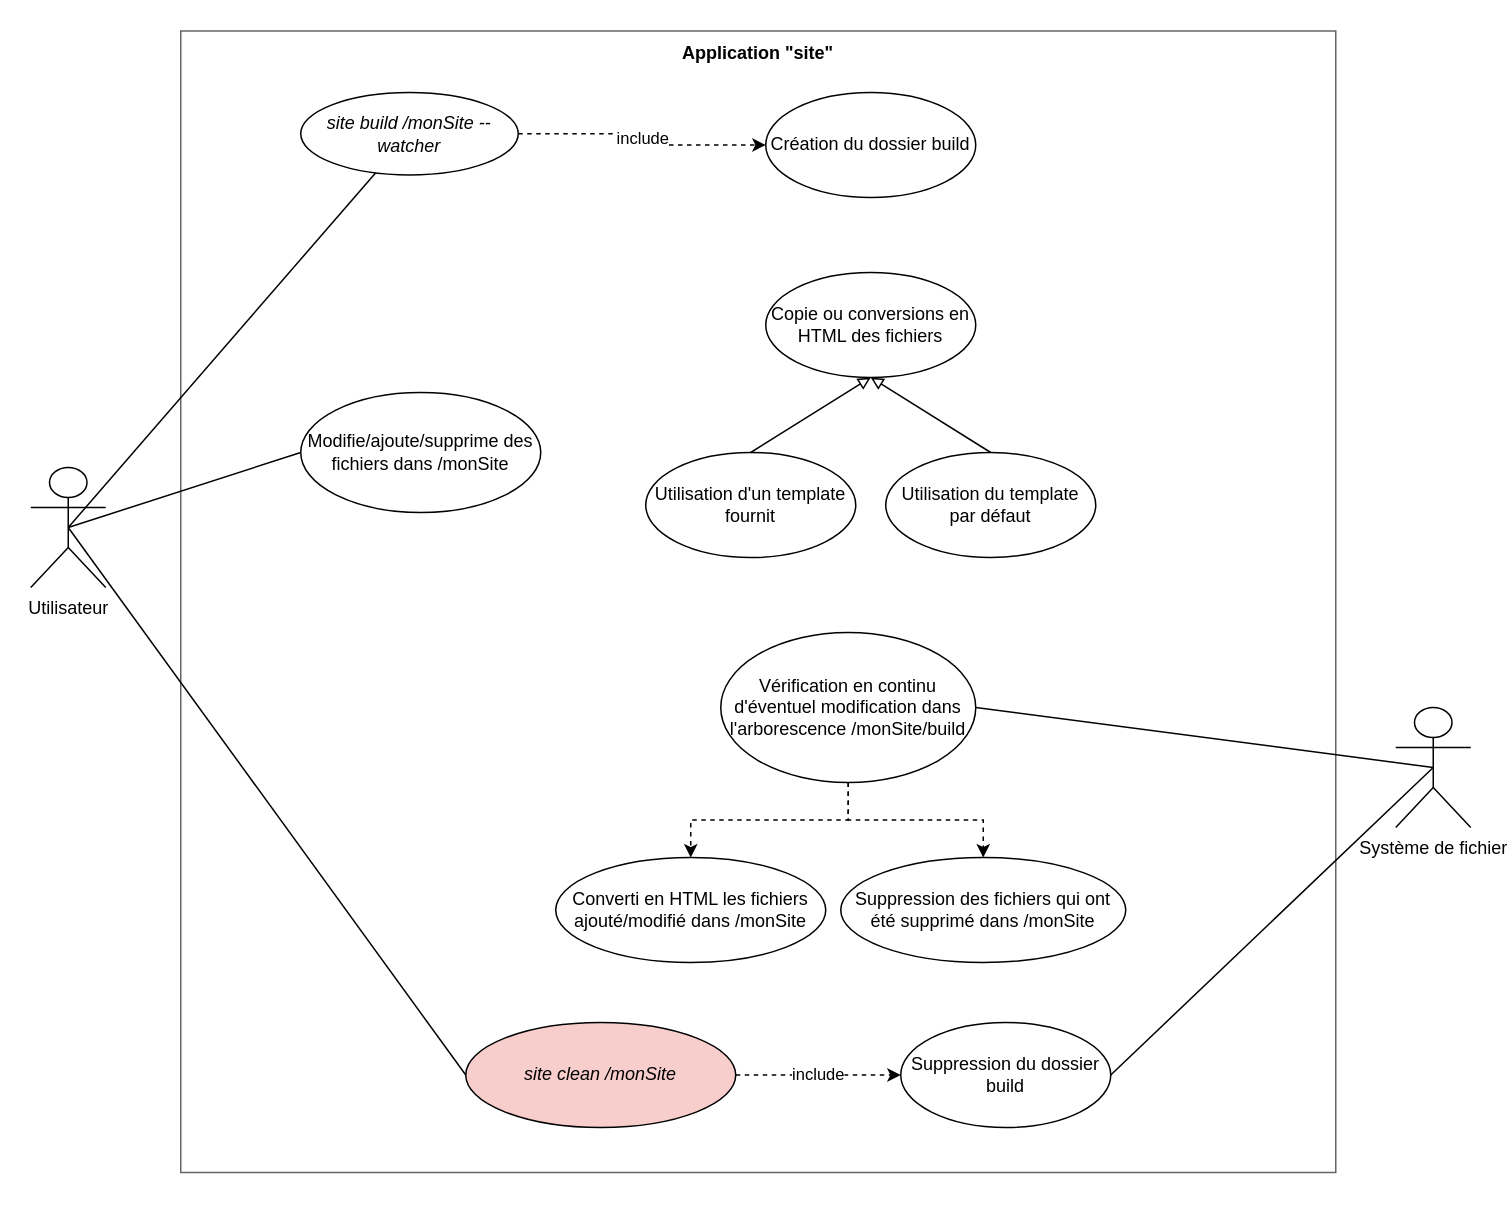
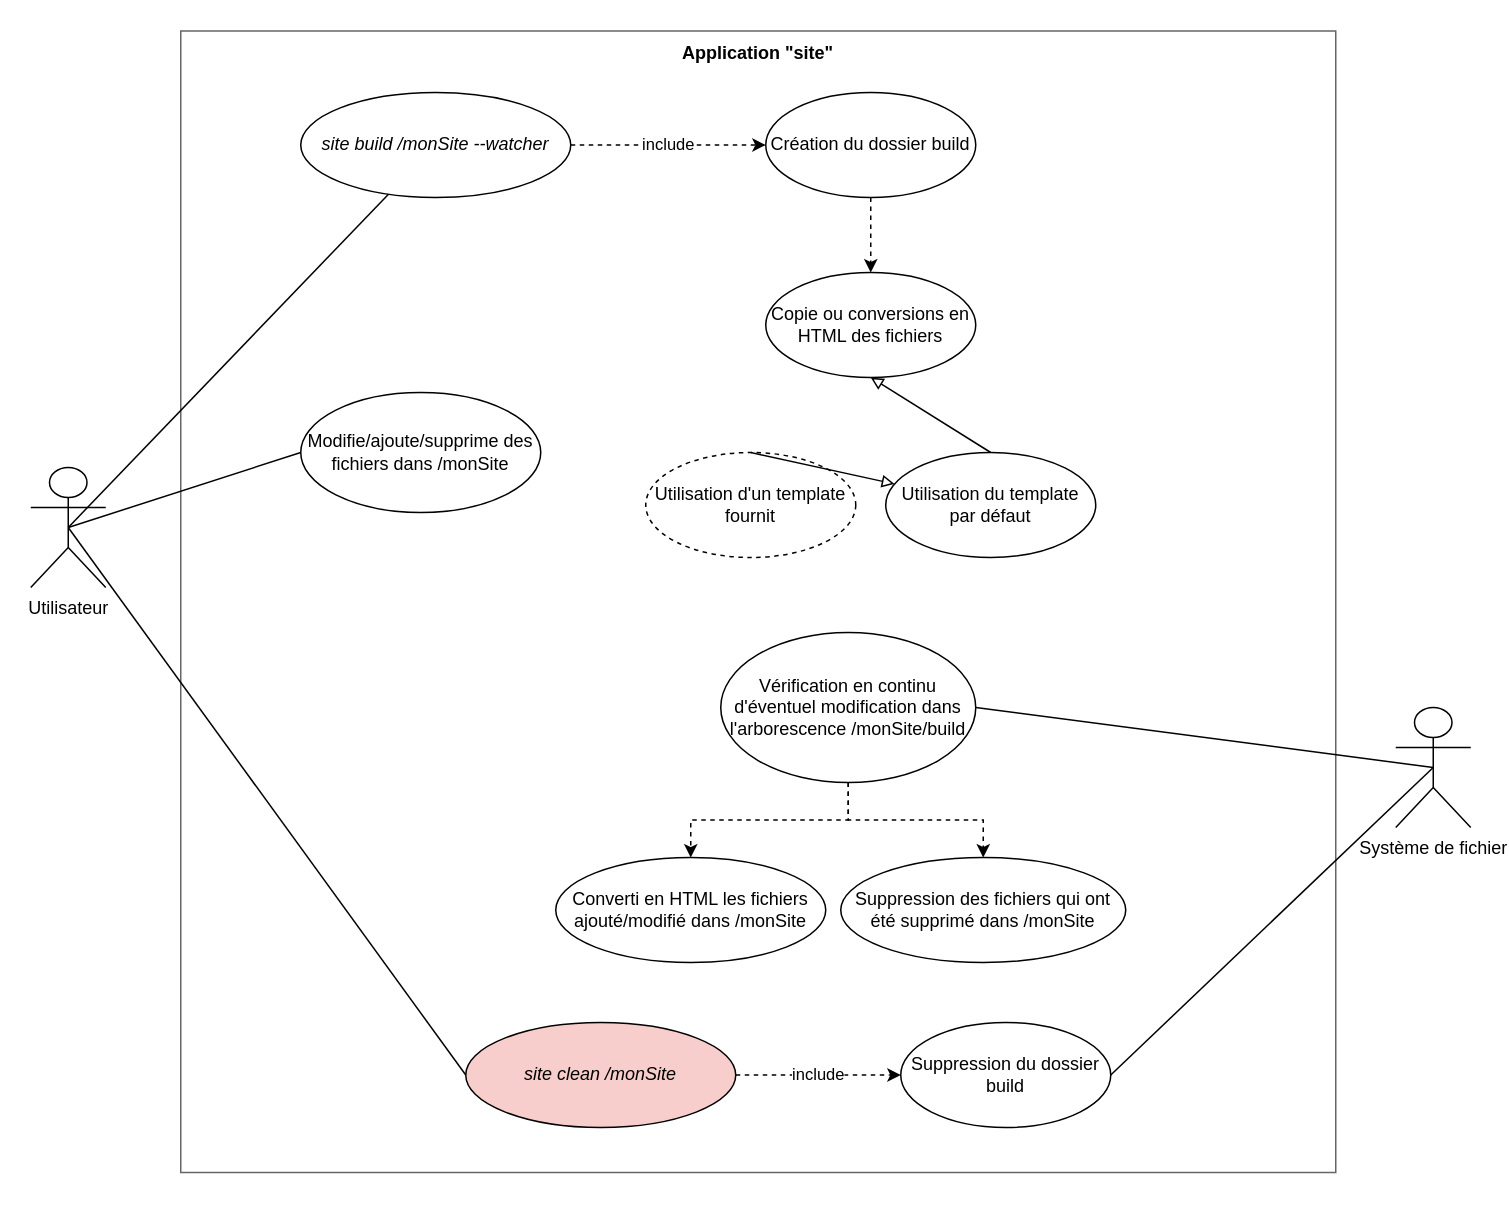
(410, 134) -> (436, 145)
none -> (871, 229)
(805, 418) -> (816, 467)
(751, 505) -> (751, 505)
